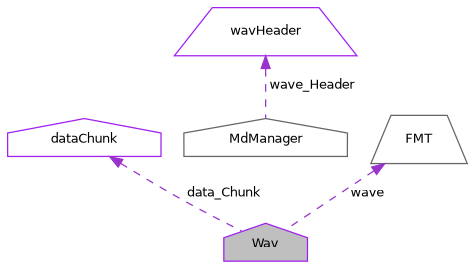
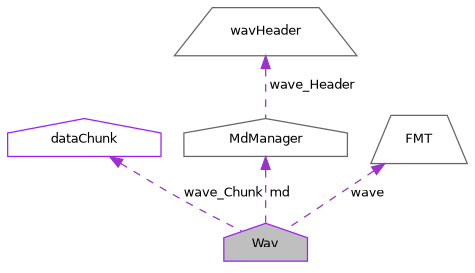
(266, 32) -> (266, 32)
(222, 193) -> (222, 193)
none -> (266, 196)
